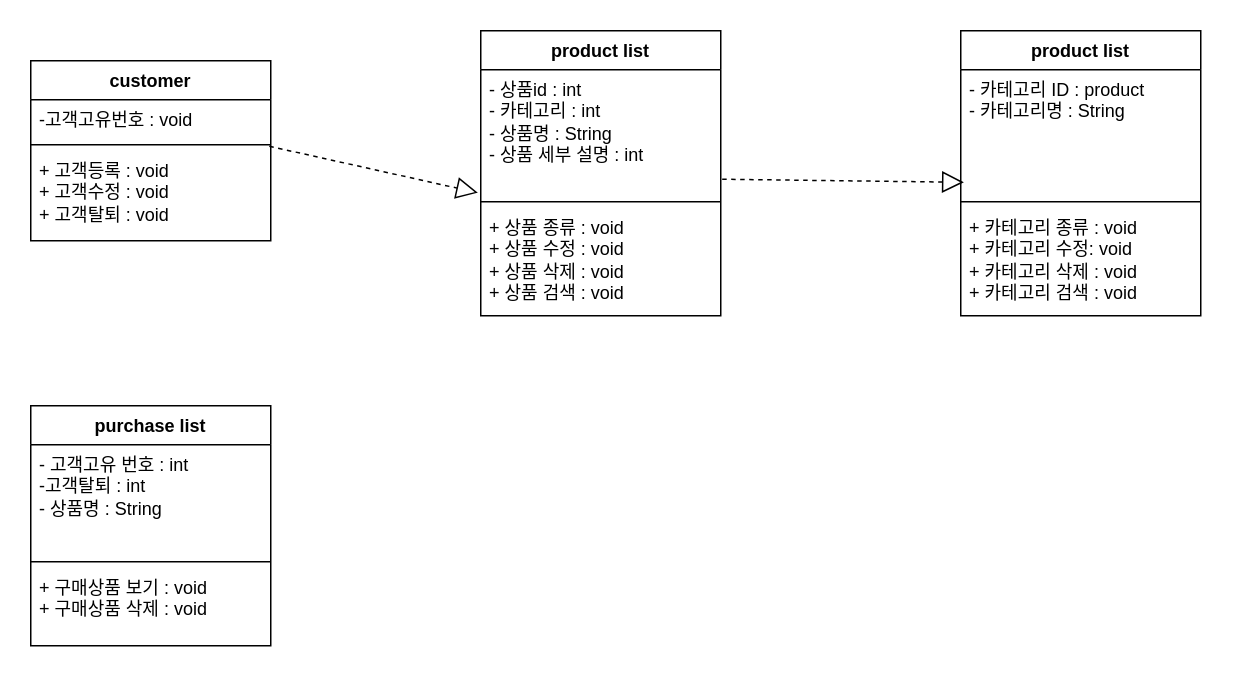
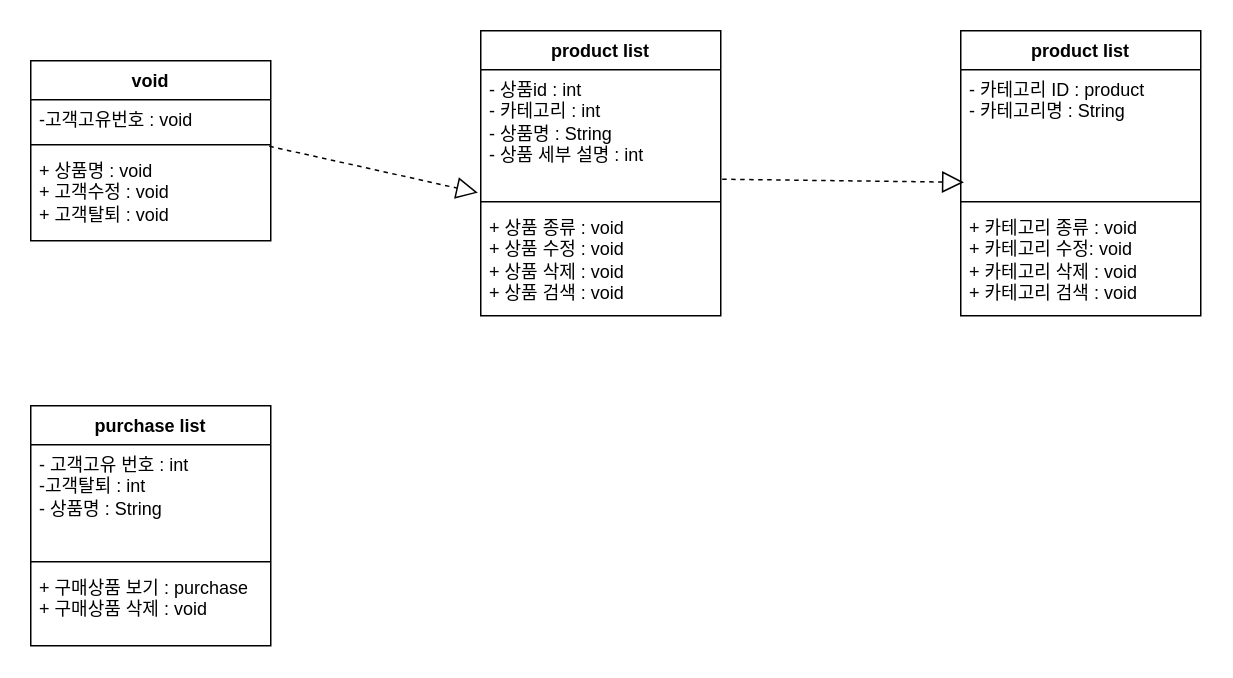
(151, 82) -> (151, 82)
(109, 194) -> (109, 194)
(130, 600) -> (152, 611)
